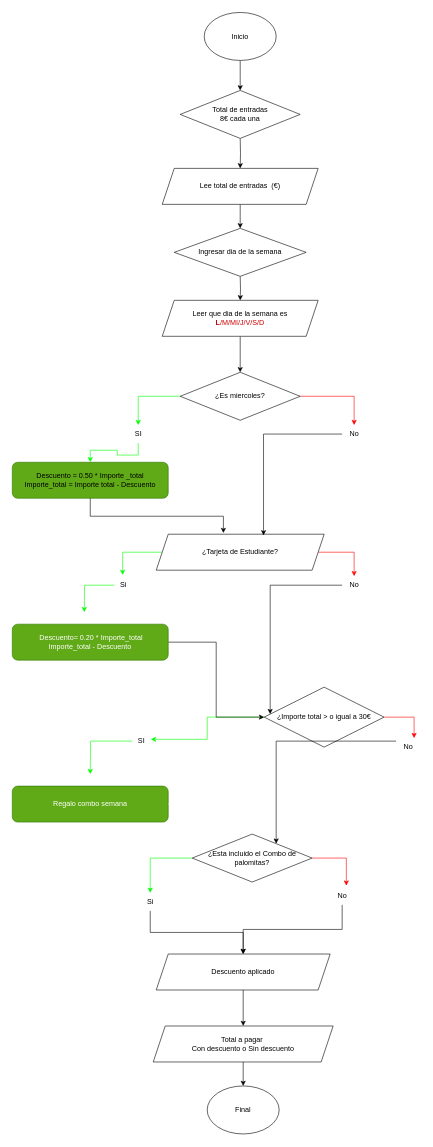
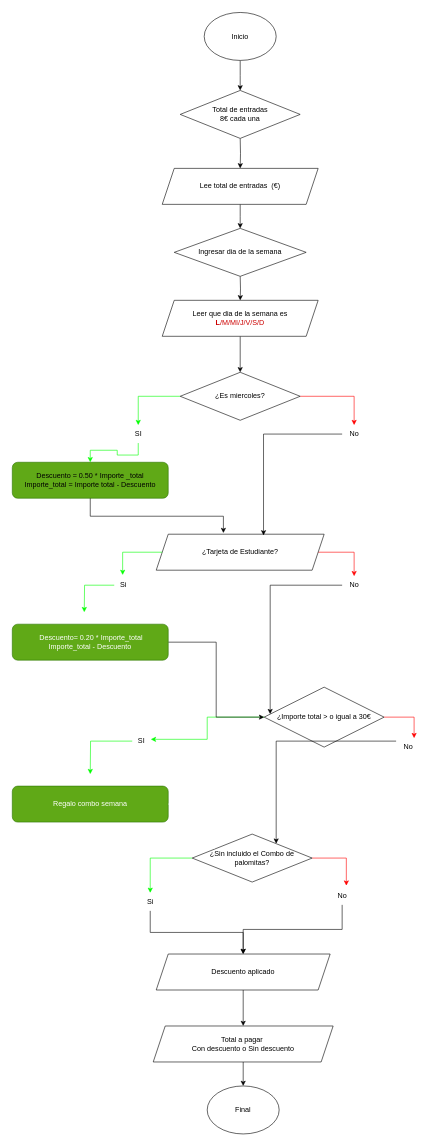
(252, 858) -> (252, 858)
